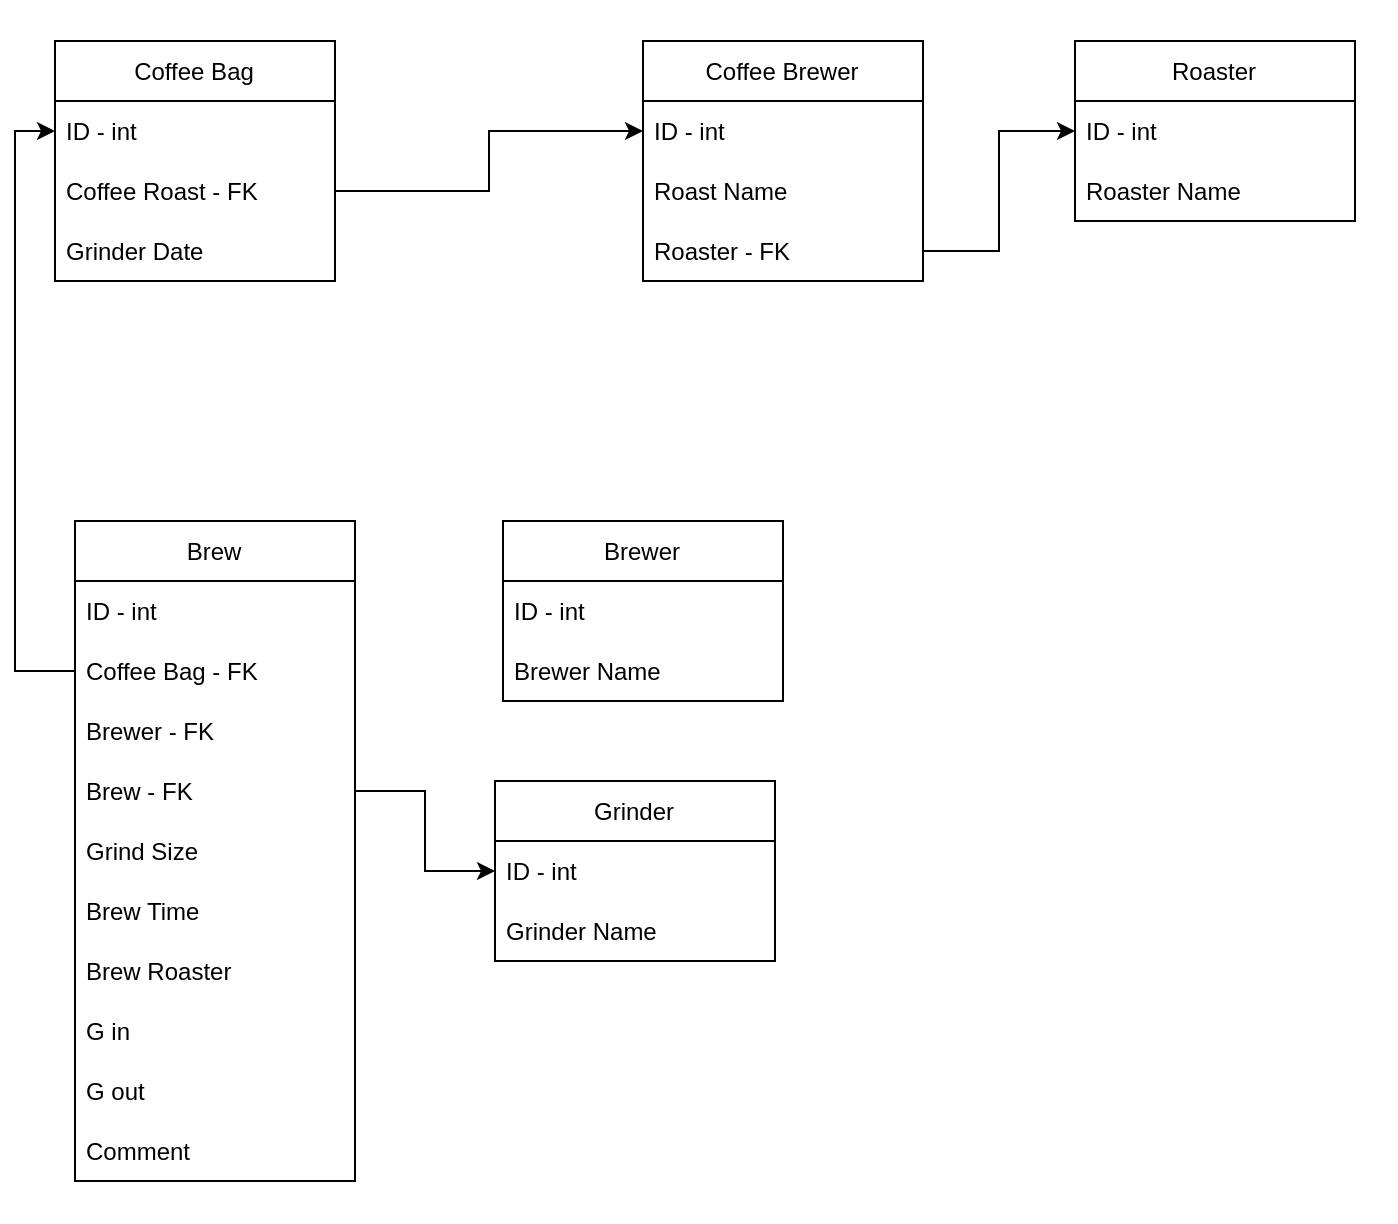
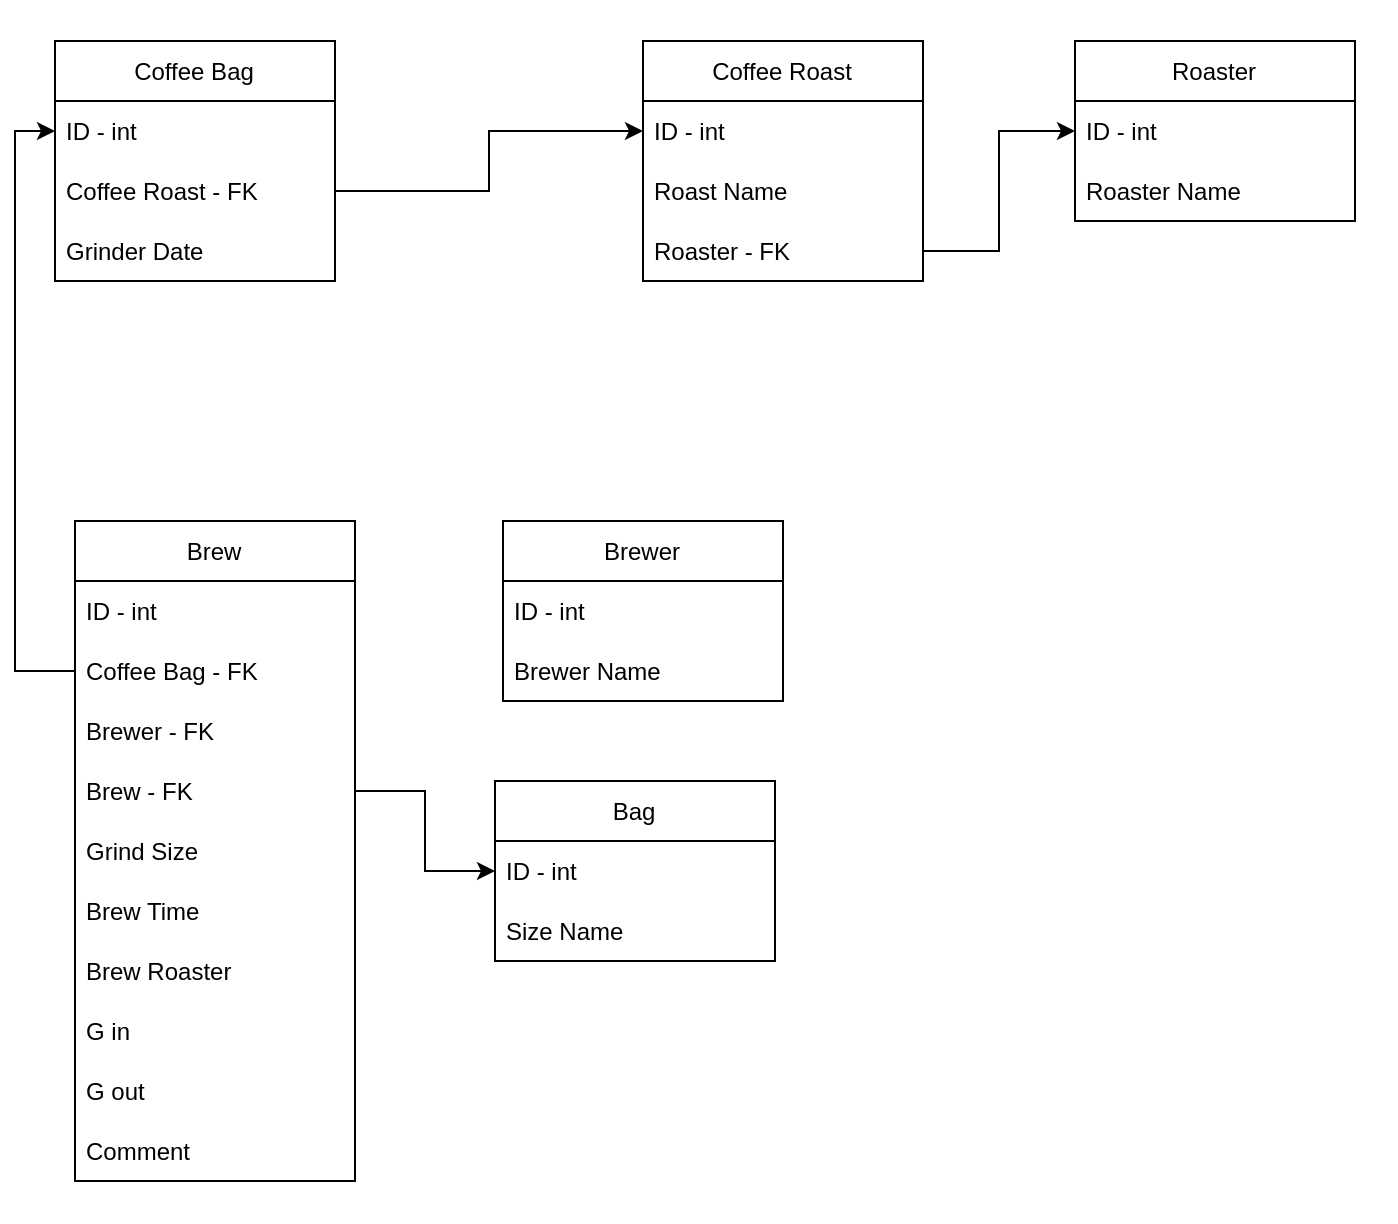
(782, 72) -> (782, 72)
(634, 812) -> (634, 812)
(580, 932) -> (560, 932)
